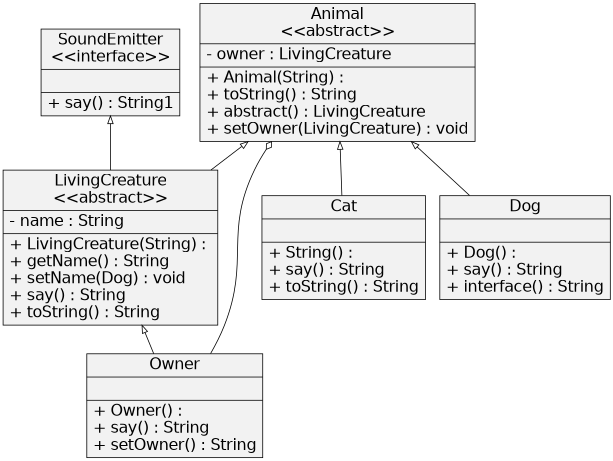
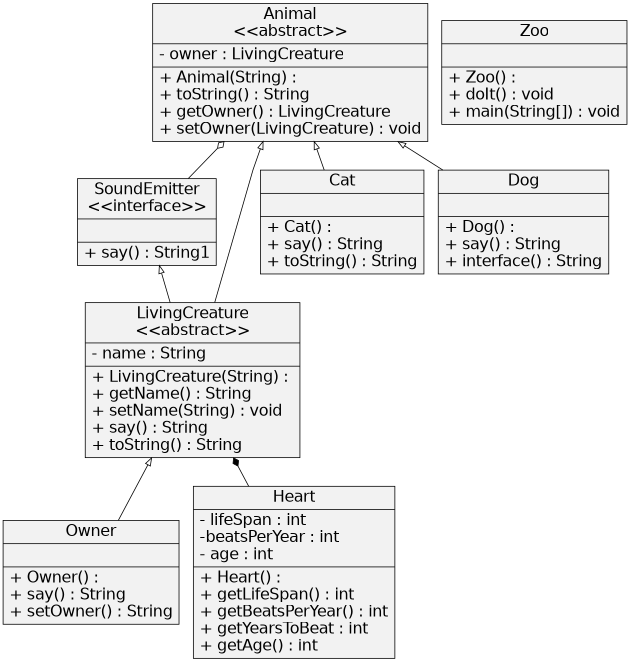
none -> (534, 72)
(316, 112) -> (275, 112)
(238, 251) -> (203, 163)
(311, 253) -> (300, 227)
(98, 279) -> (187, 411)
none -> (294, 572)
